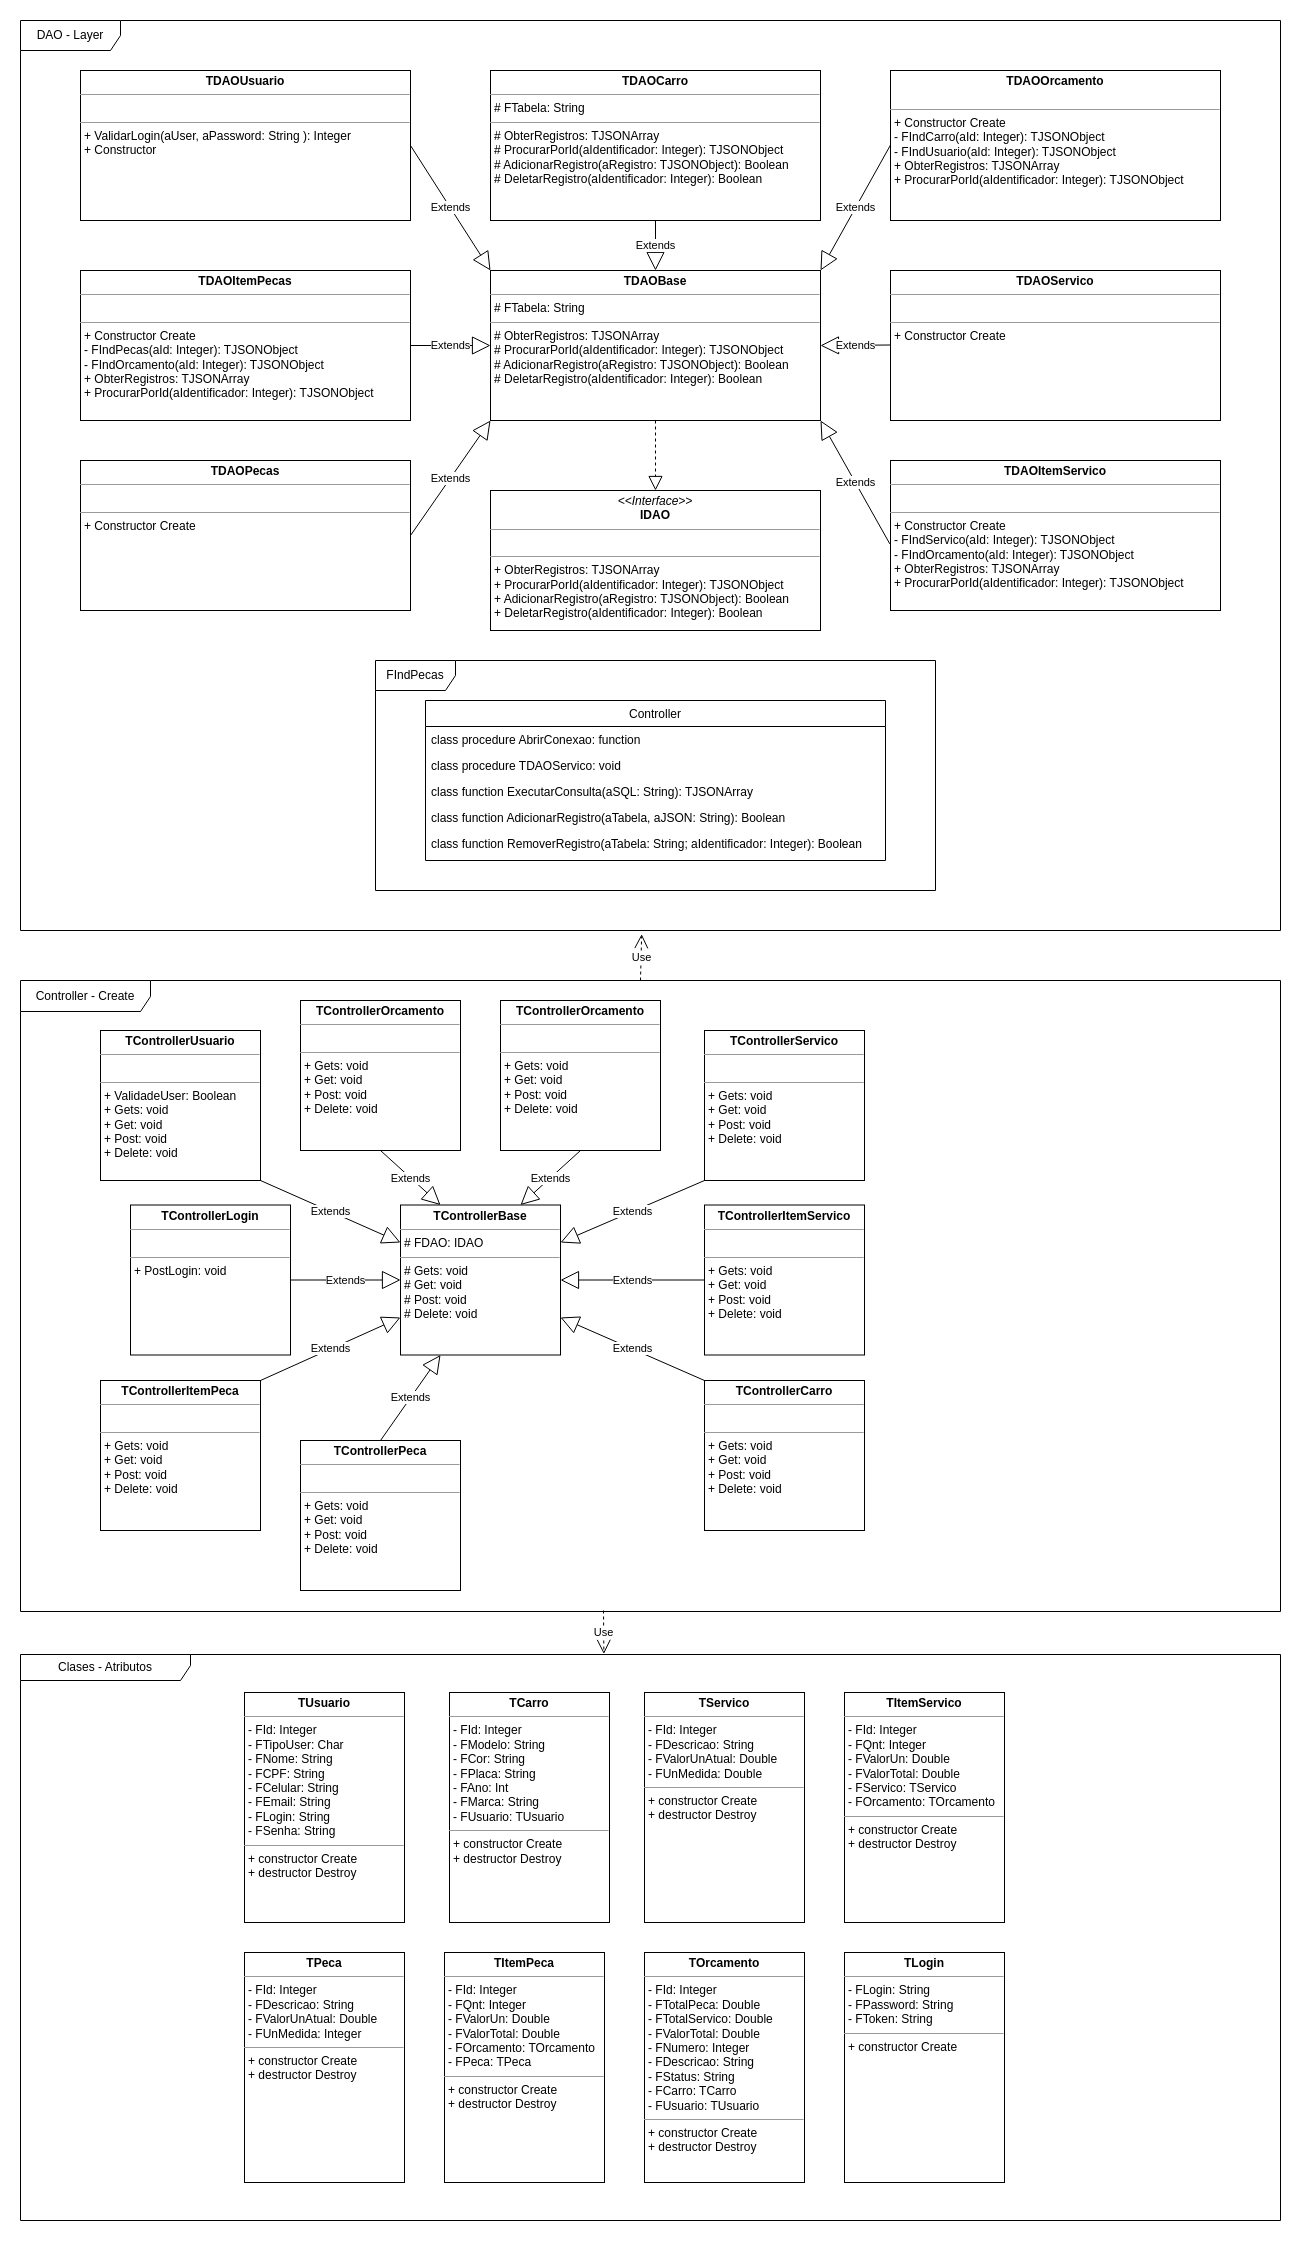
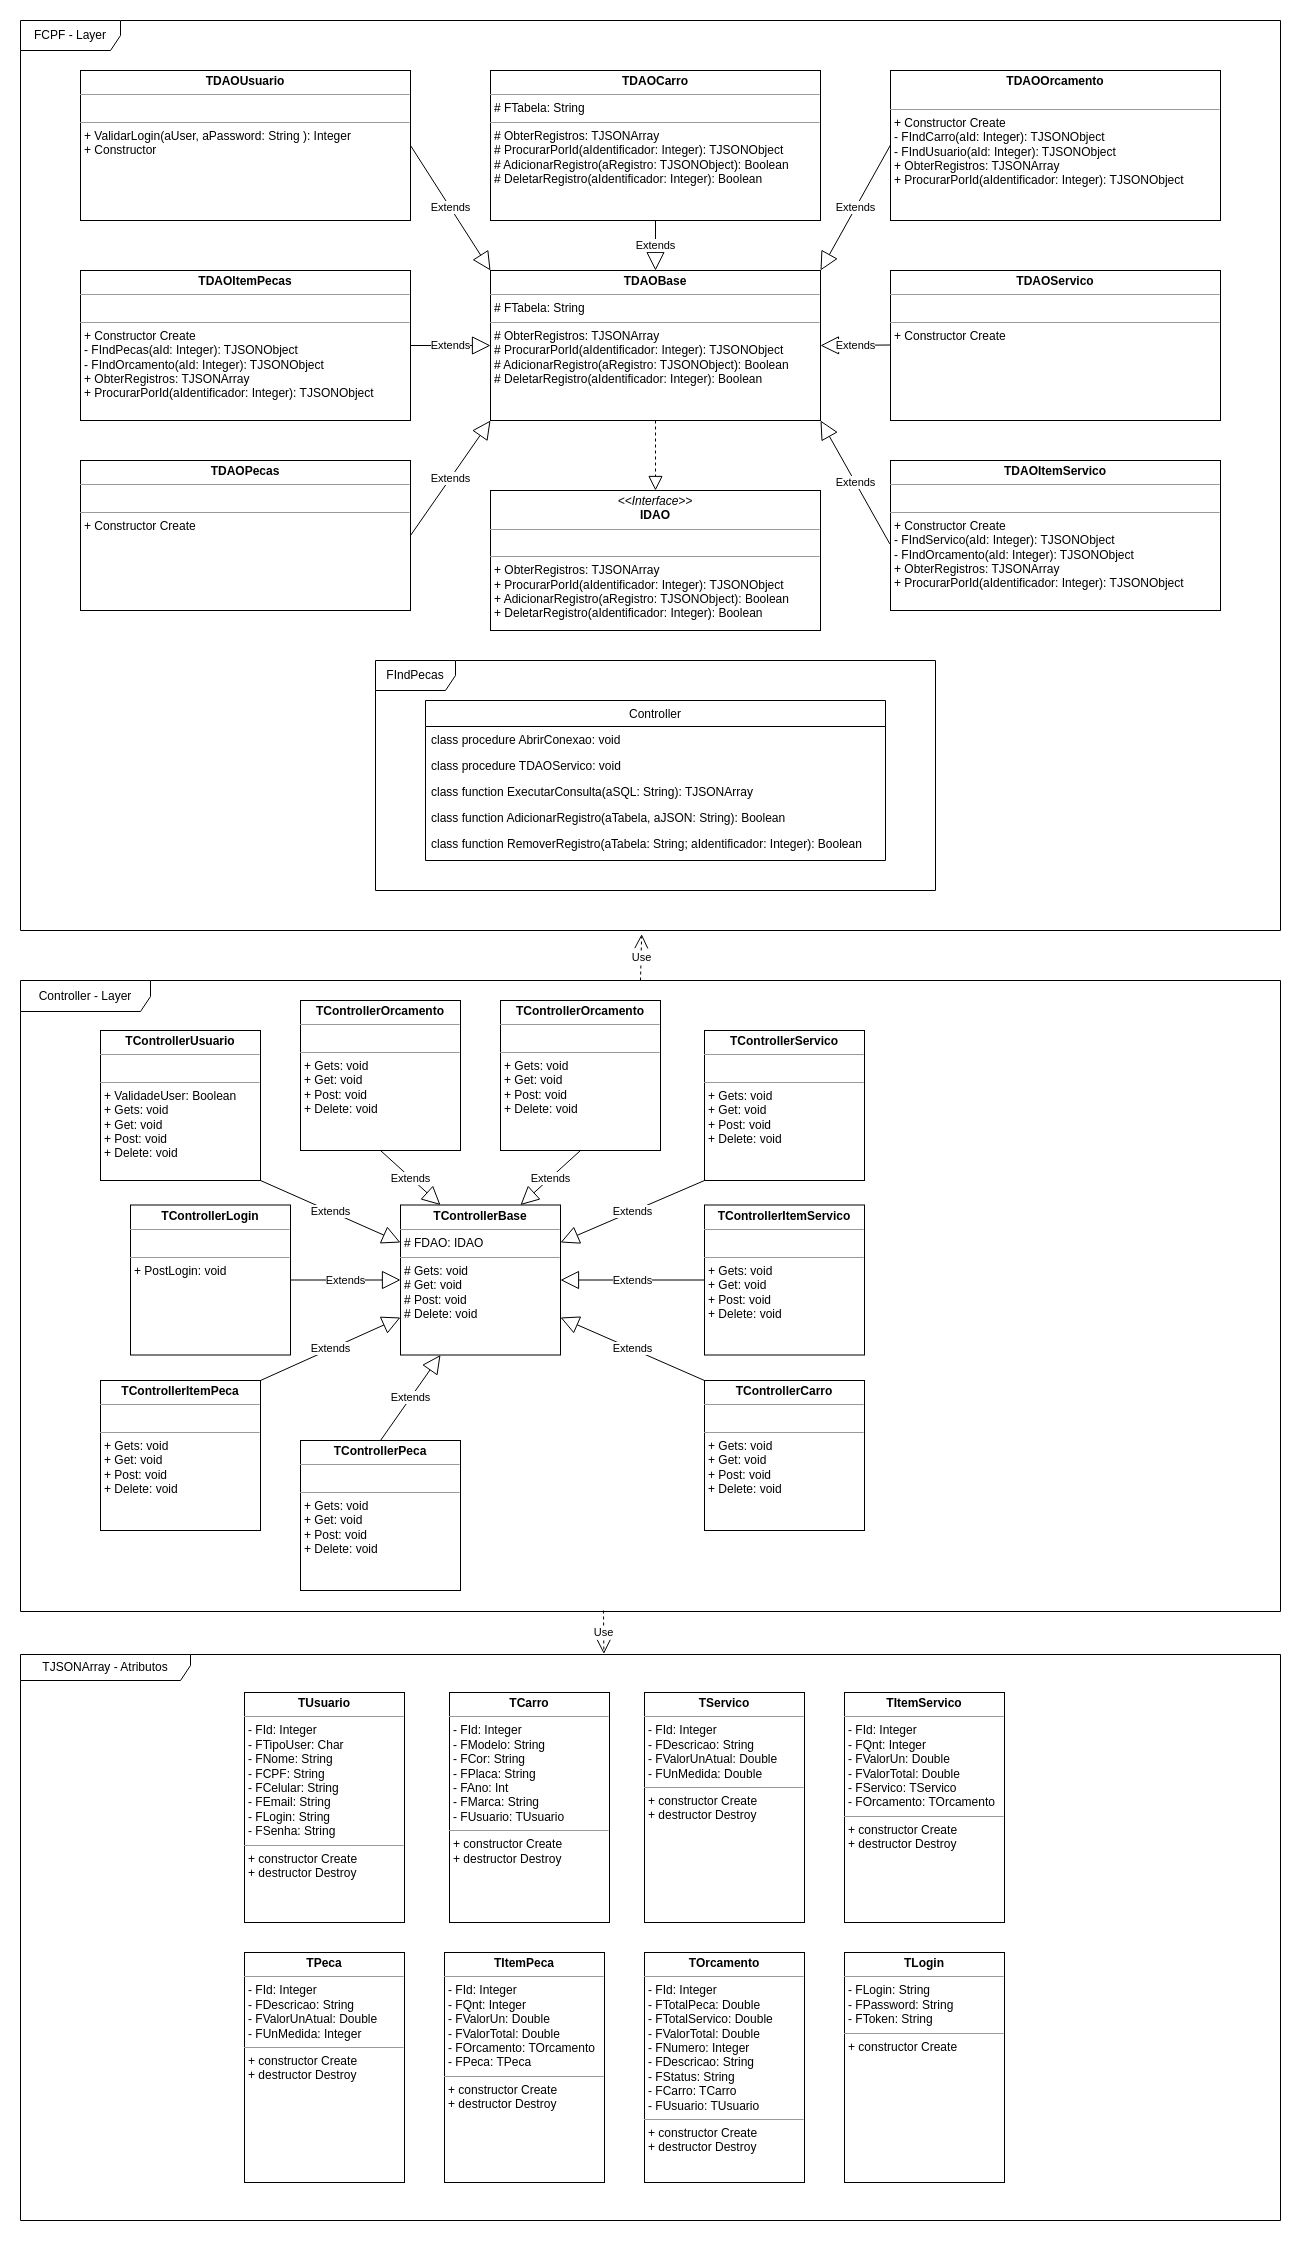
(71, 36) -> (71, 36)
(548, 740) -> (534, 740)
(86, 997) -> (86, 997)
(106, 1668) -> (106, 1668)
